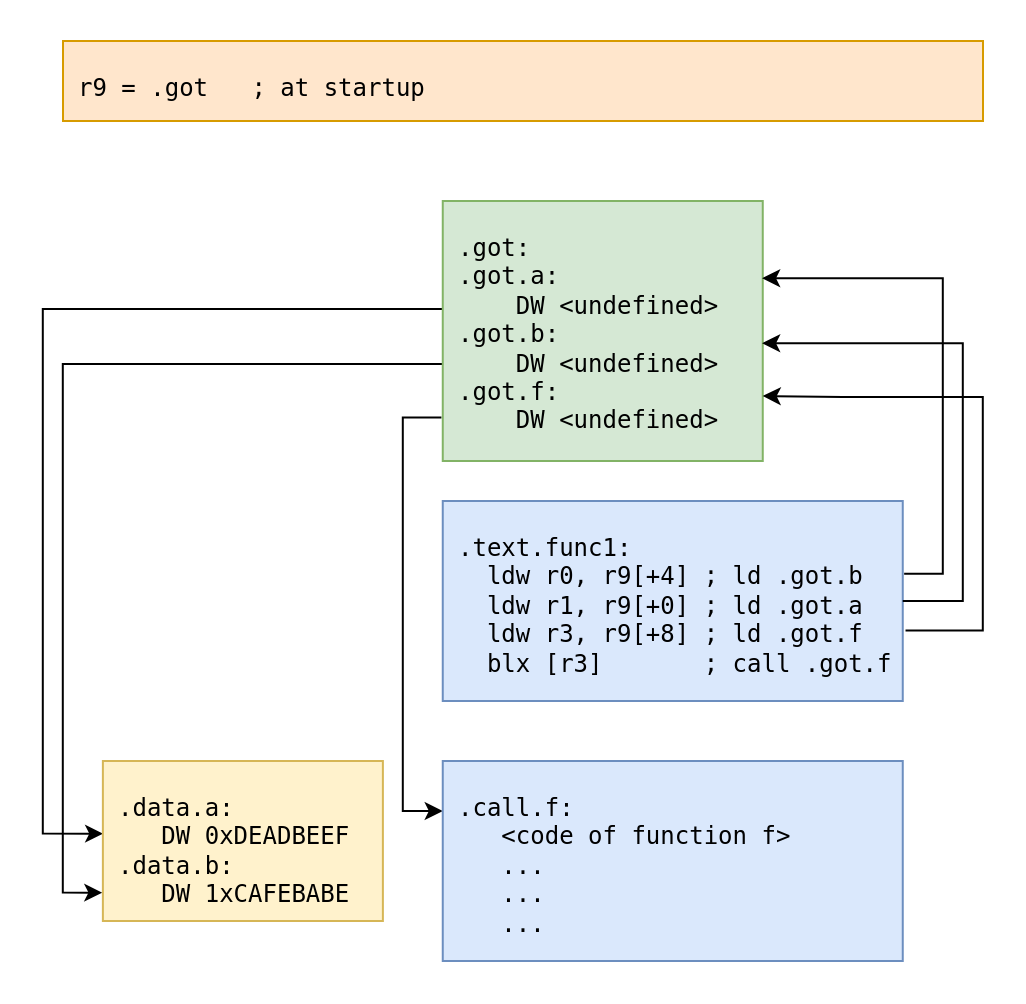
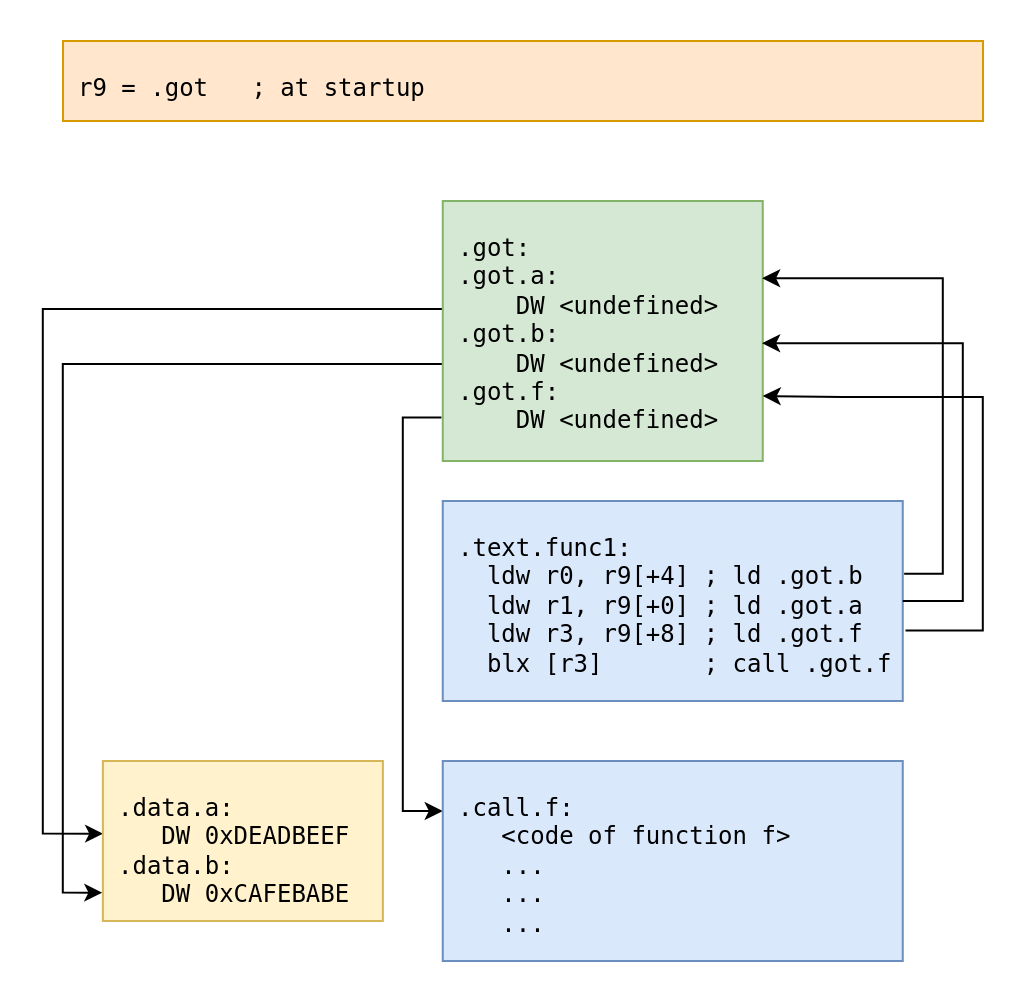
(203, 829) -> (203, 829)
